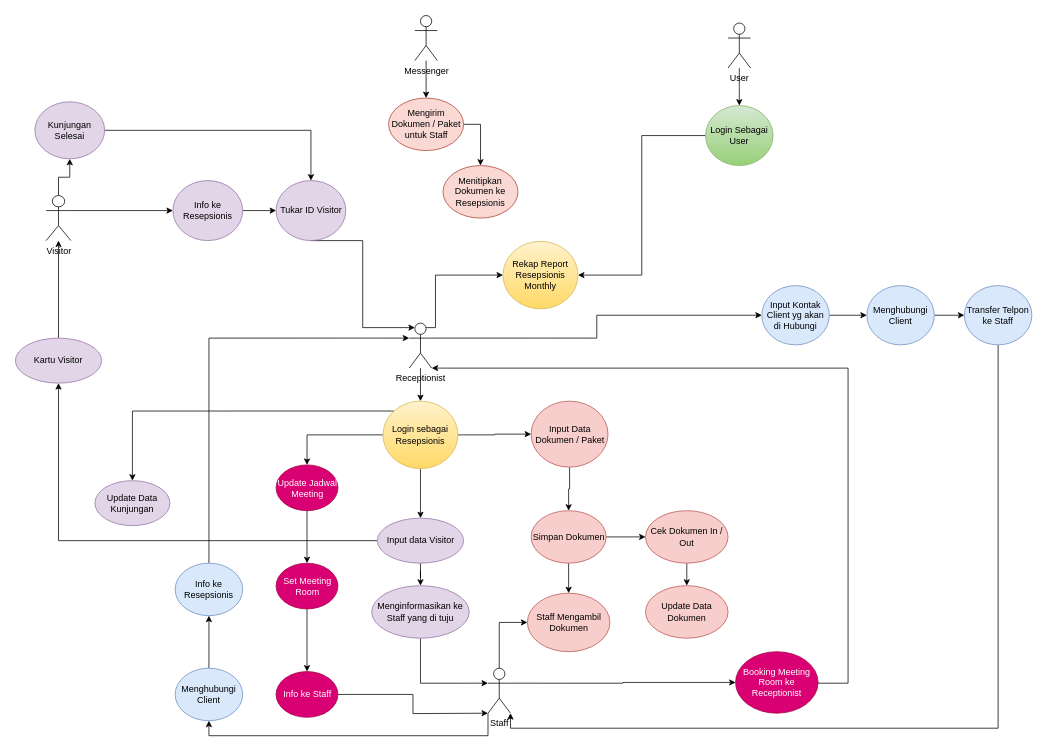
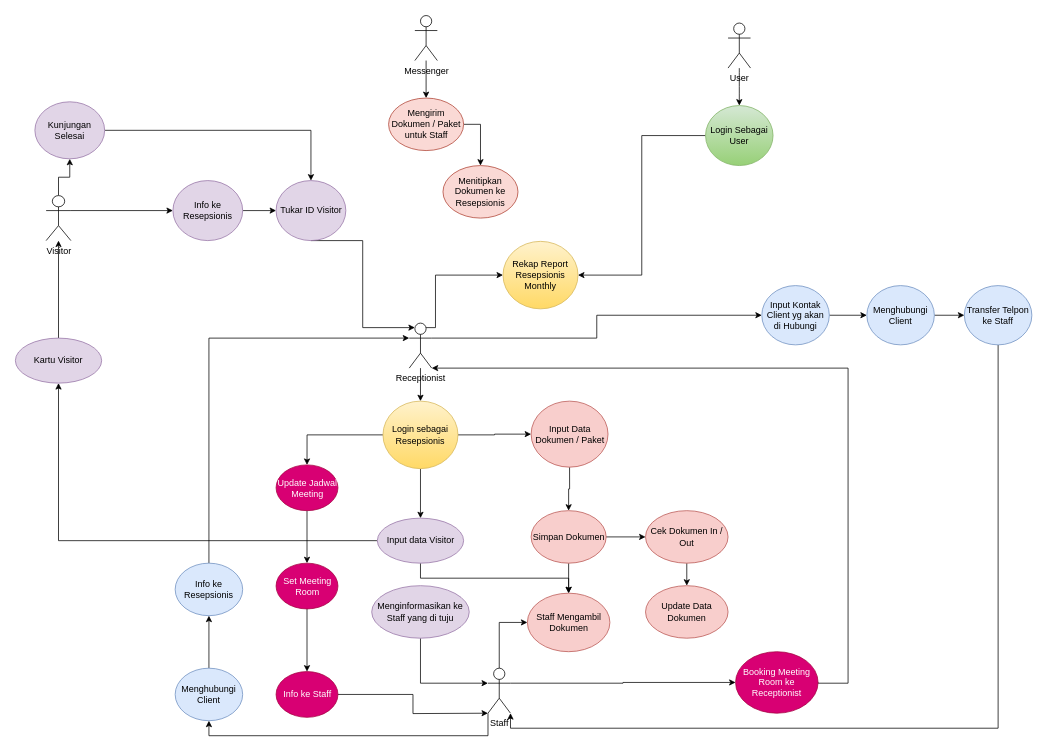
(132, 442) -> none
(132, 503) -> none
(420, 578) -> (492, 578)
